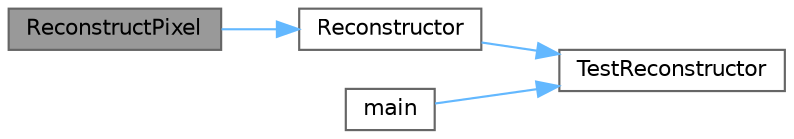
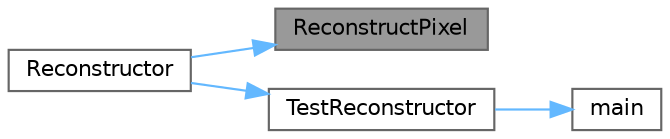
(249, 29) -> (222, 53)
(486, 96) -> (523, 109)
